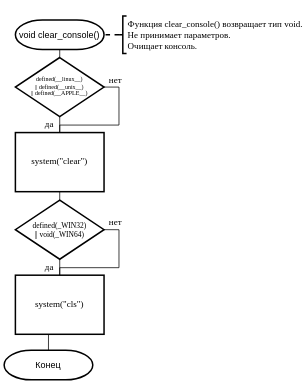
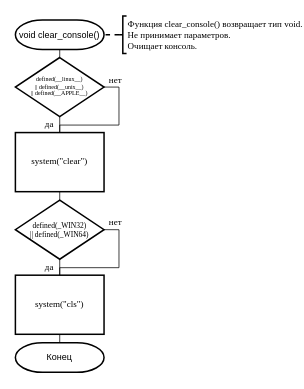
(60, 229) -> (60, 229)
(48, 365) -> (60, 357)
